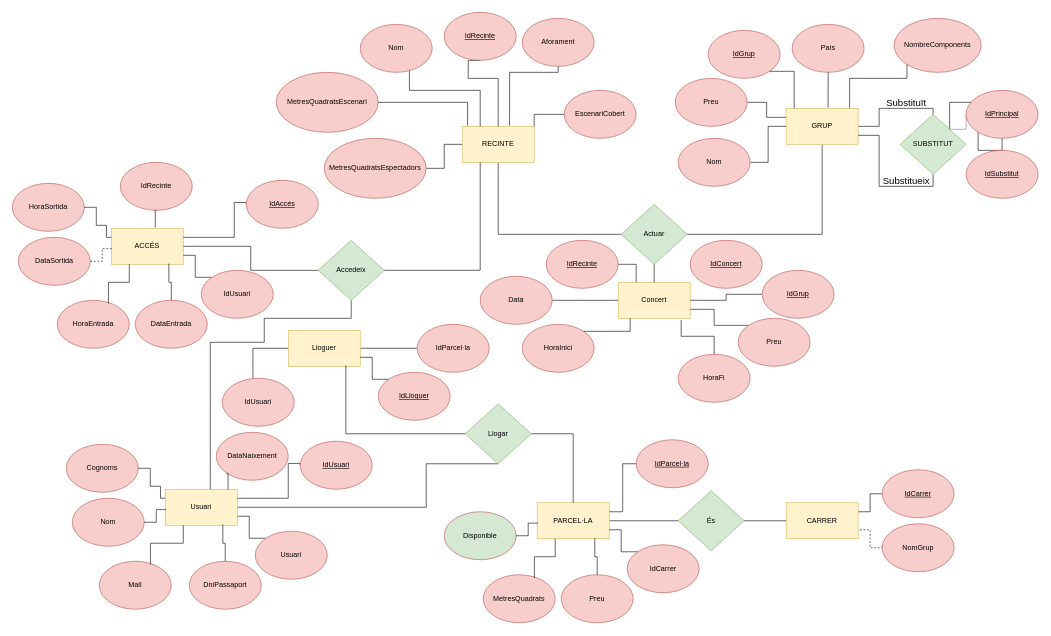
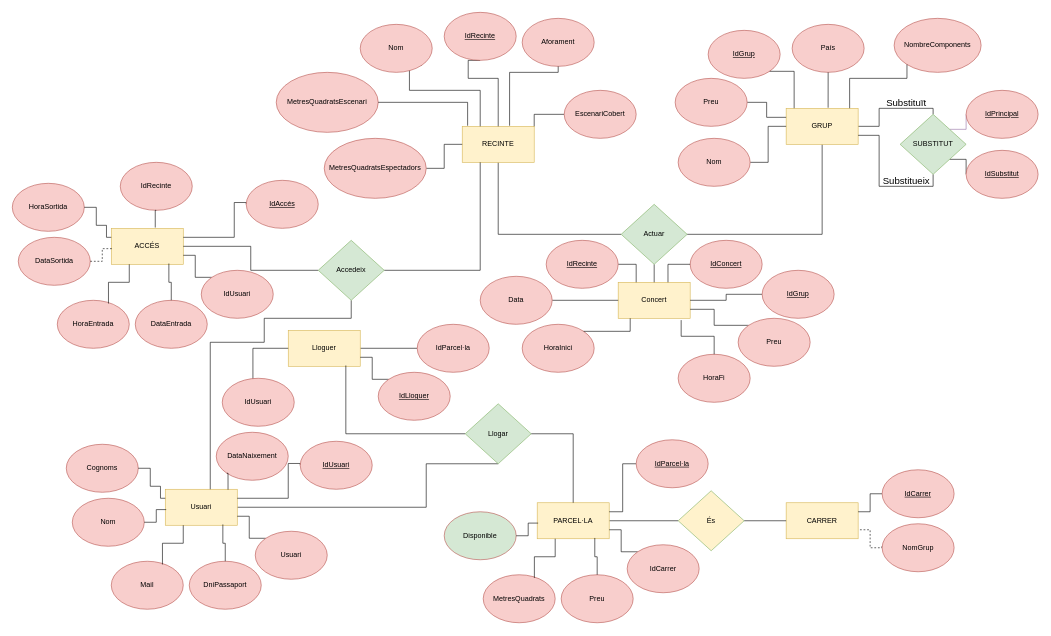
(986, 150) -> (963, 159)
none -> (670, 264)
(711, 521) -> (711, 521)
(135, 585) -> (147, 585)
